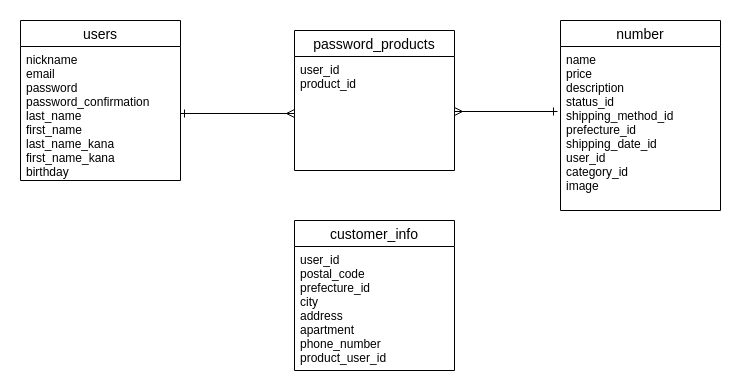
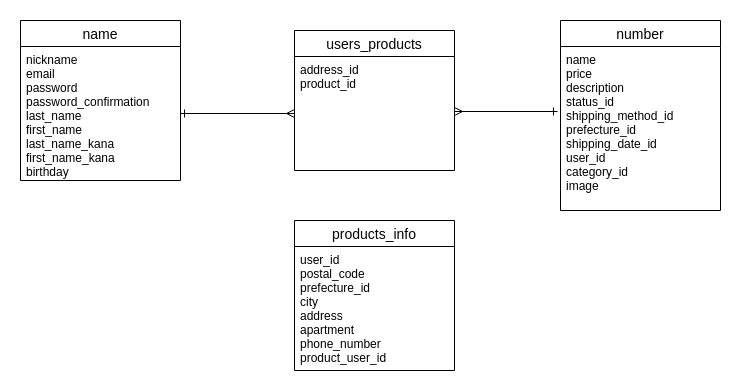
(100, 34) -> (100, 34)
(374, 44) -> (374, 44)
(322, 70) -> (332, 70)
(374, 234) -> (374, 234)
